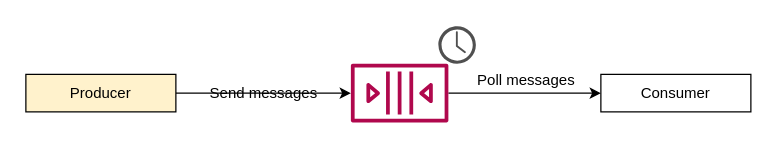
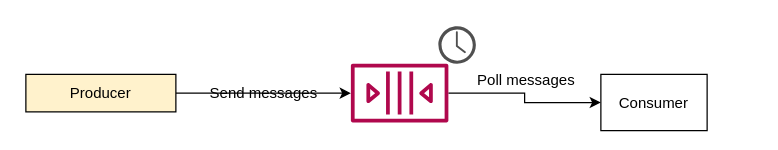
(676, 93) -> (654, 103)
